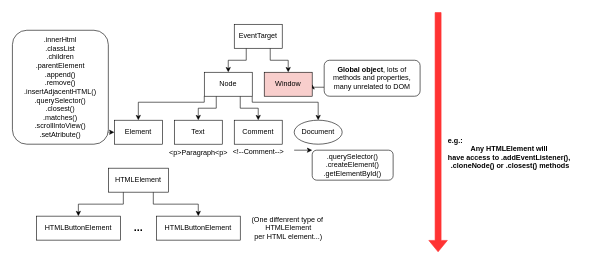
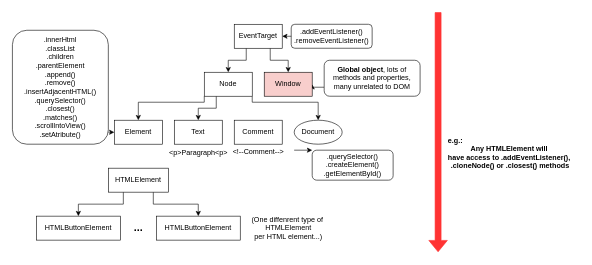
none -> (289, 36)
none -> (332, 36)
(240, 107) -> none
